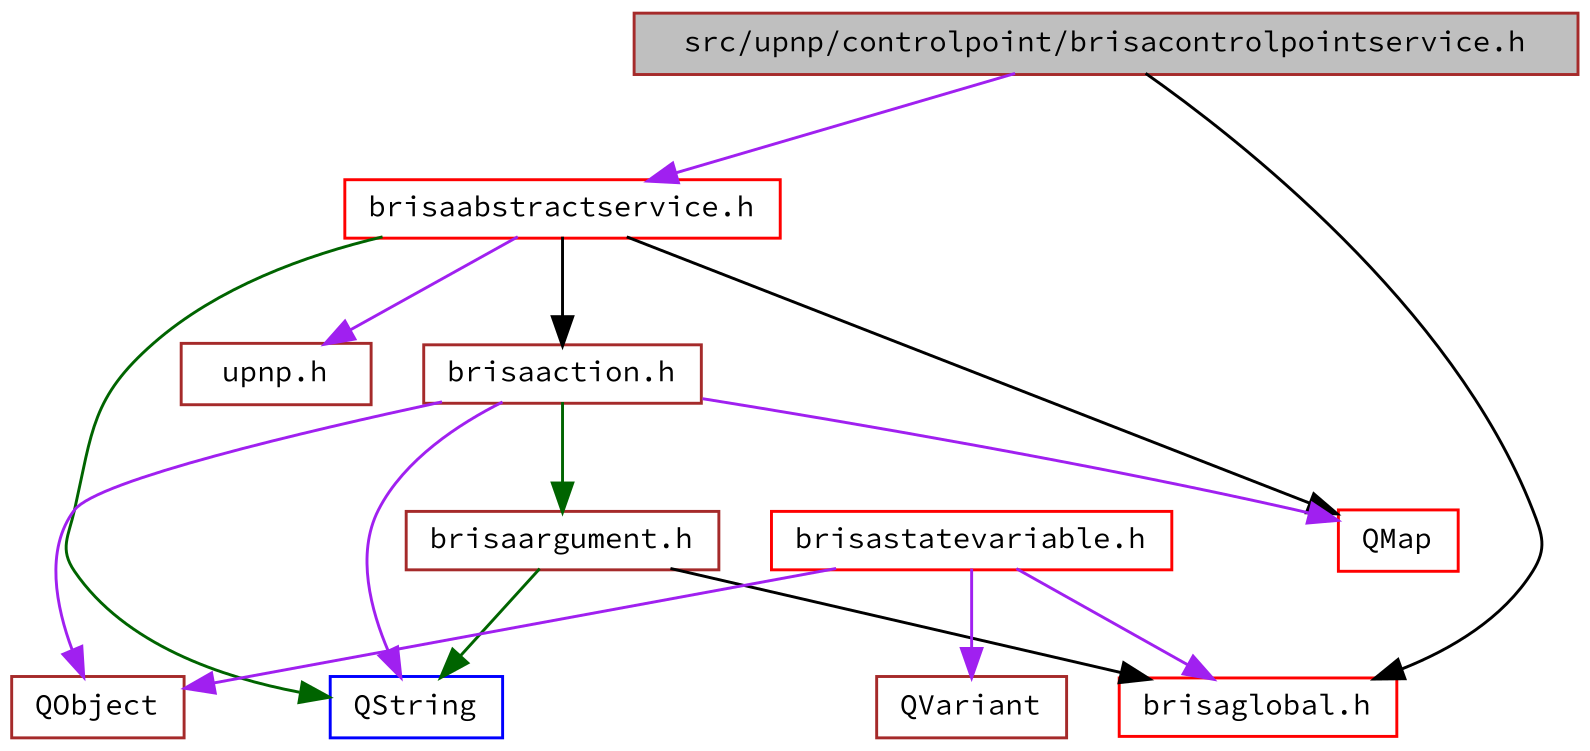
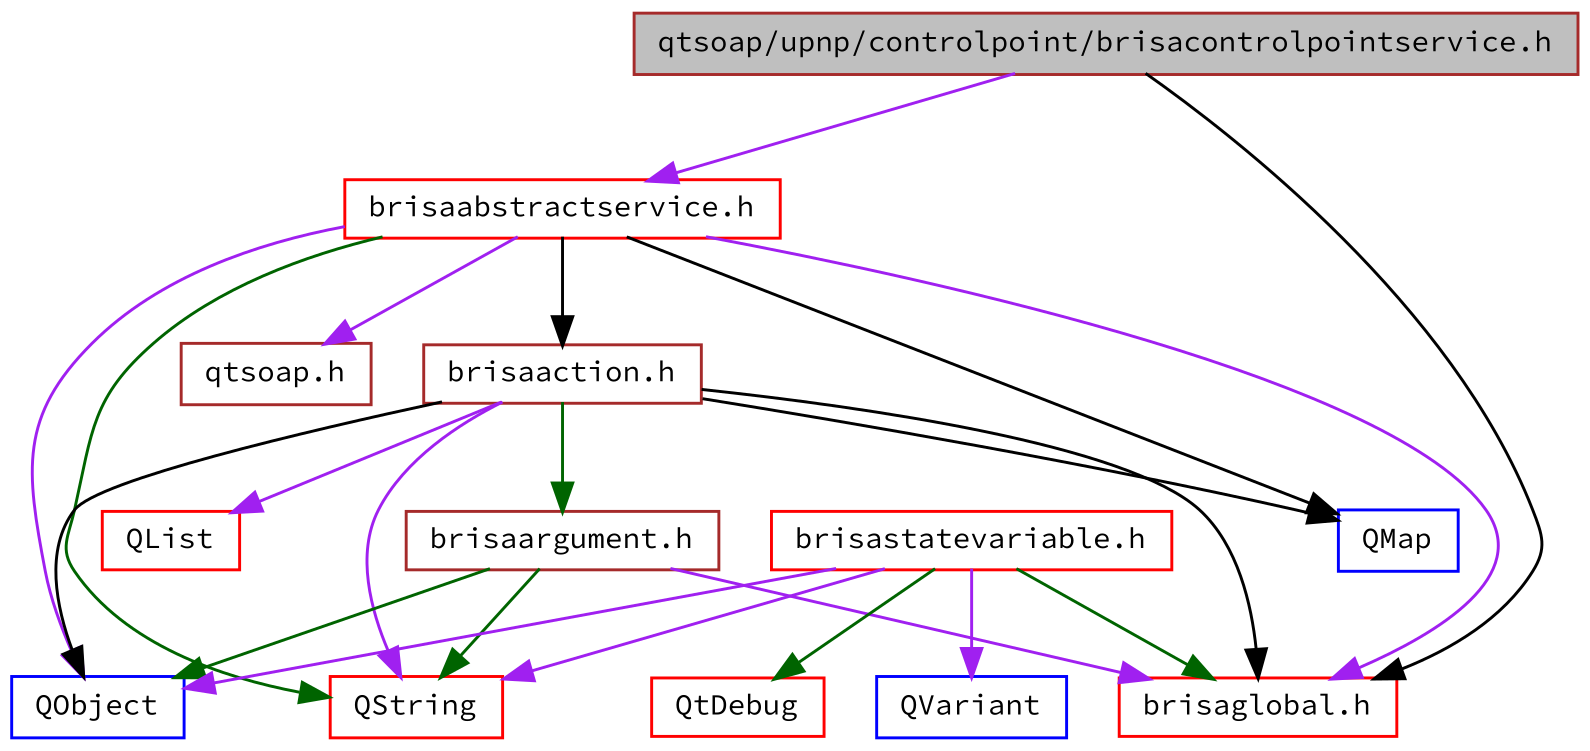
(1106, 44) -> (1106, 44)
none -> (76, 361)
none -> (1224, 366)
(276, 374) -> (276, 374)
none -> (1032, 443)
(1007, 451) -> (1007, 451)
(184, 465) -> (184, 465)
none -> (171, 541)
(1398, 541) -> (1398, 541)
(1102, 617) -> (1102, 617)
none -> (346, 618)
none -> (708, 620)
(896, 621) -> (896, 621)
(98, 707) -> (98, 707)
(416, 707) -> (416, 707)
none -> (738, 707)
(972, 707) -> (972, 707)
